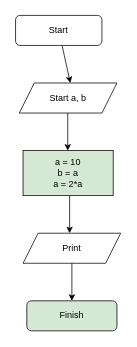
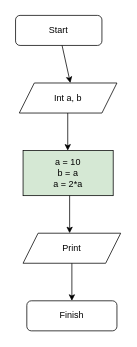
(68, 98) -> (68, 98)
(72, 315) -> (72, 315)
